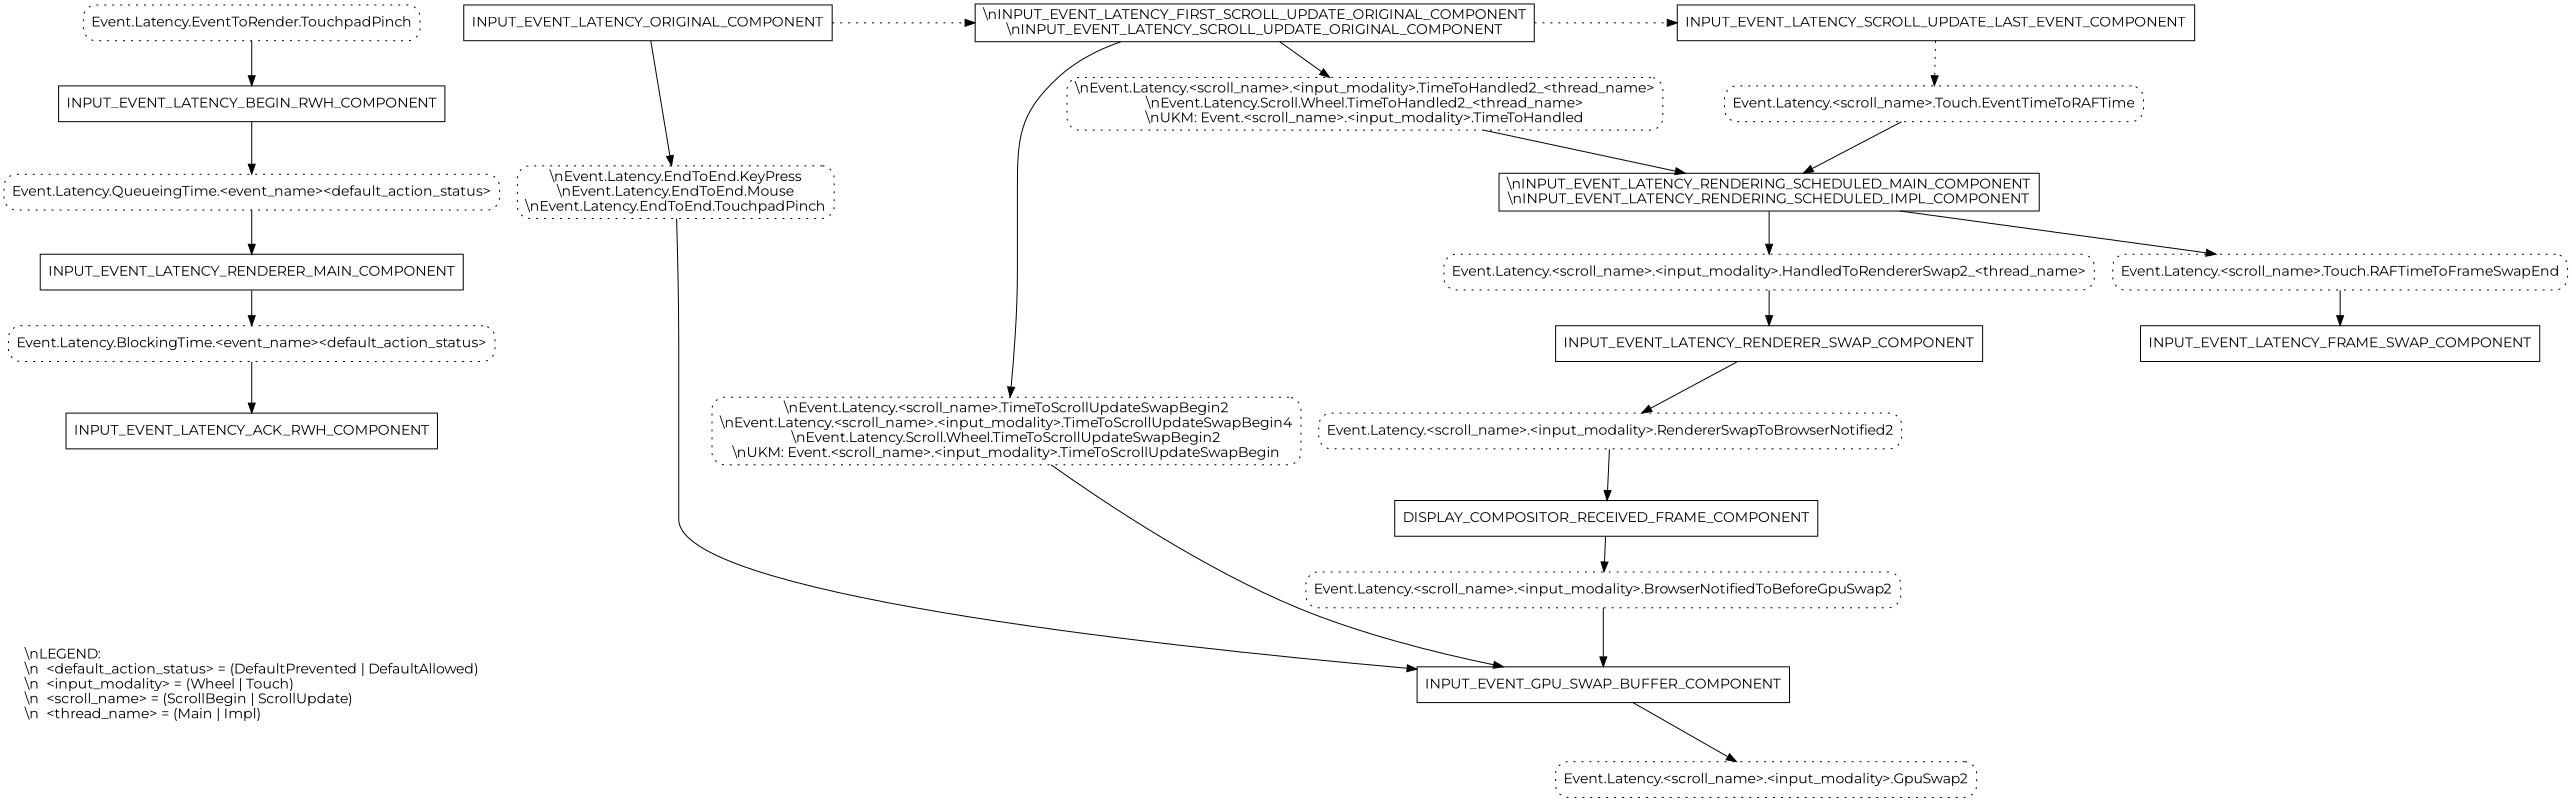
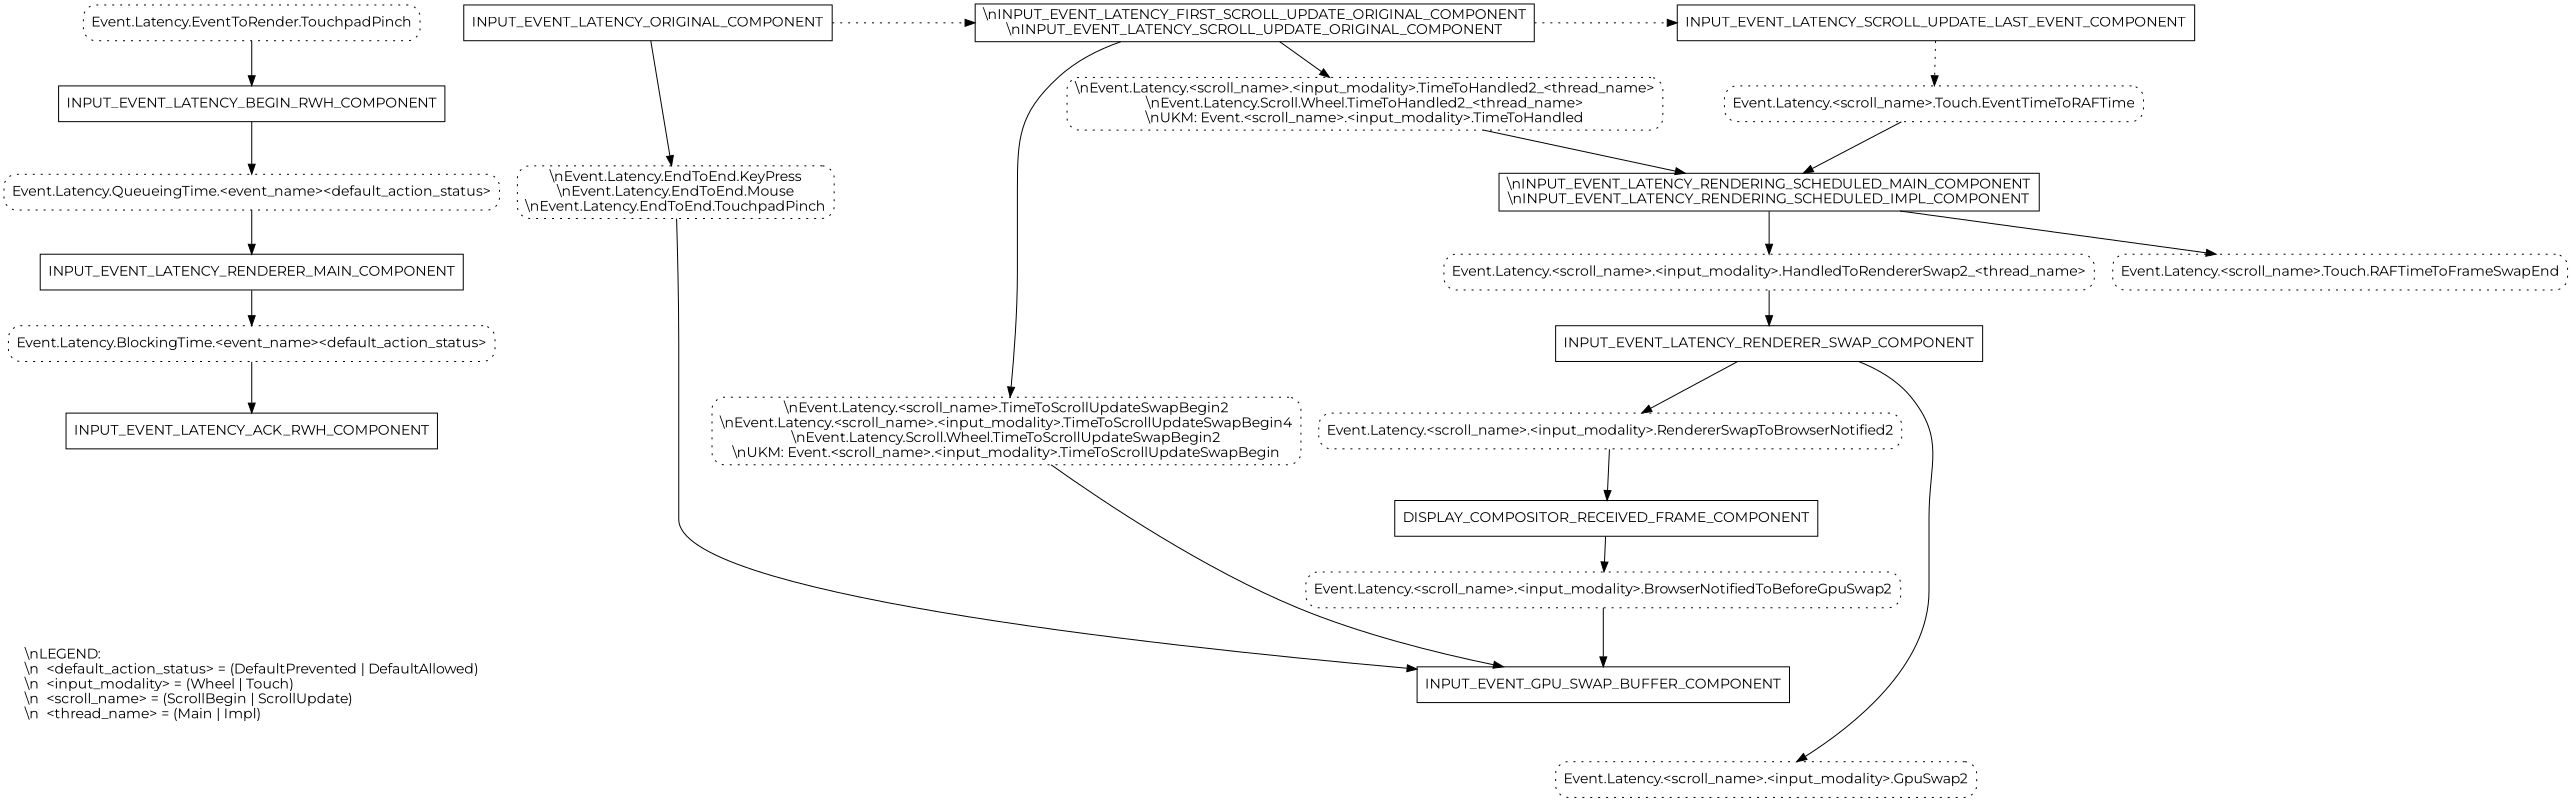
(2340, 344) -> none
(1680, 730) -> (1929, 567)
